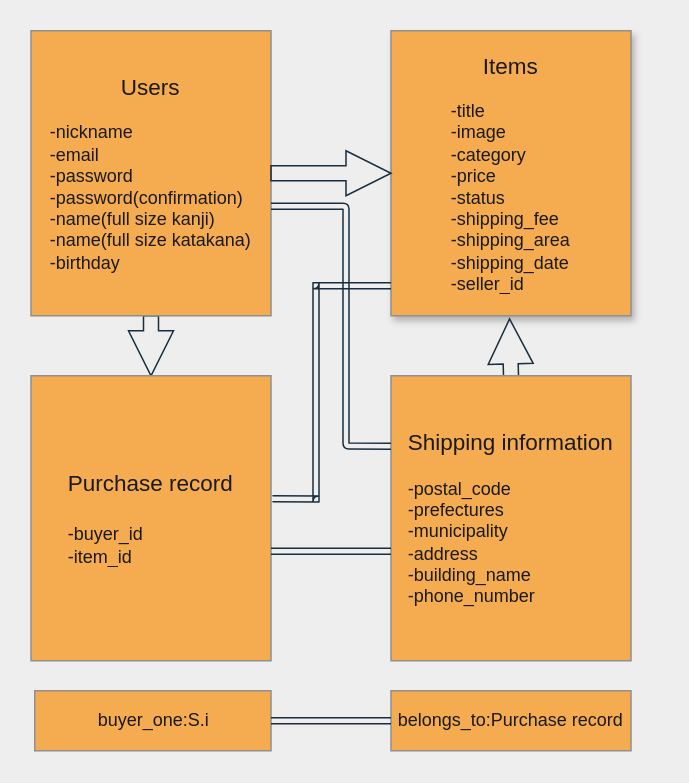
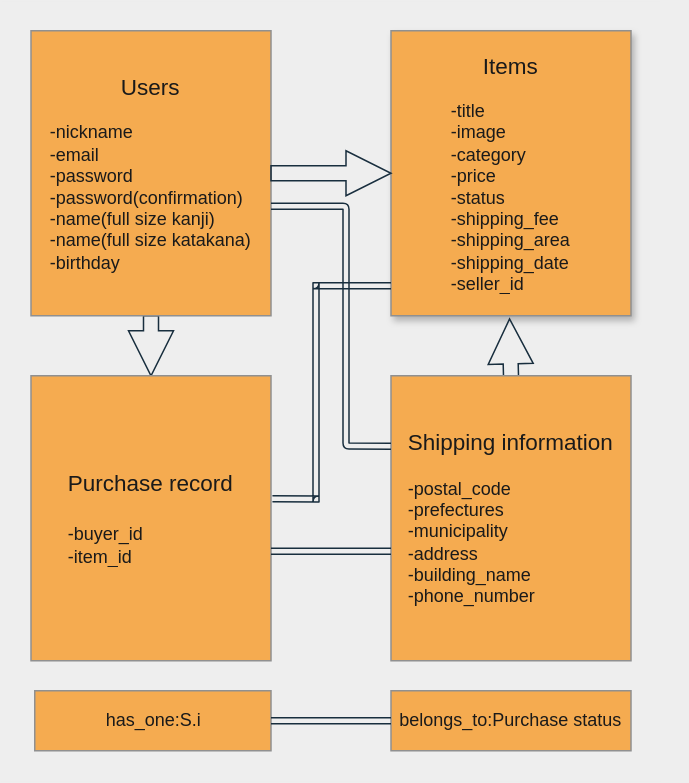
(154, 721) -> (154, 721)
(511, 721) -> (511, 721)
